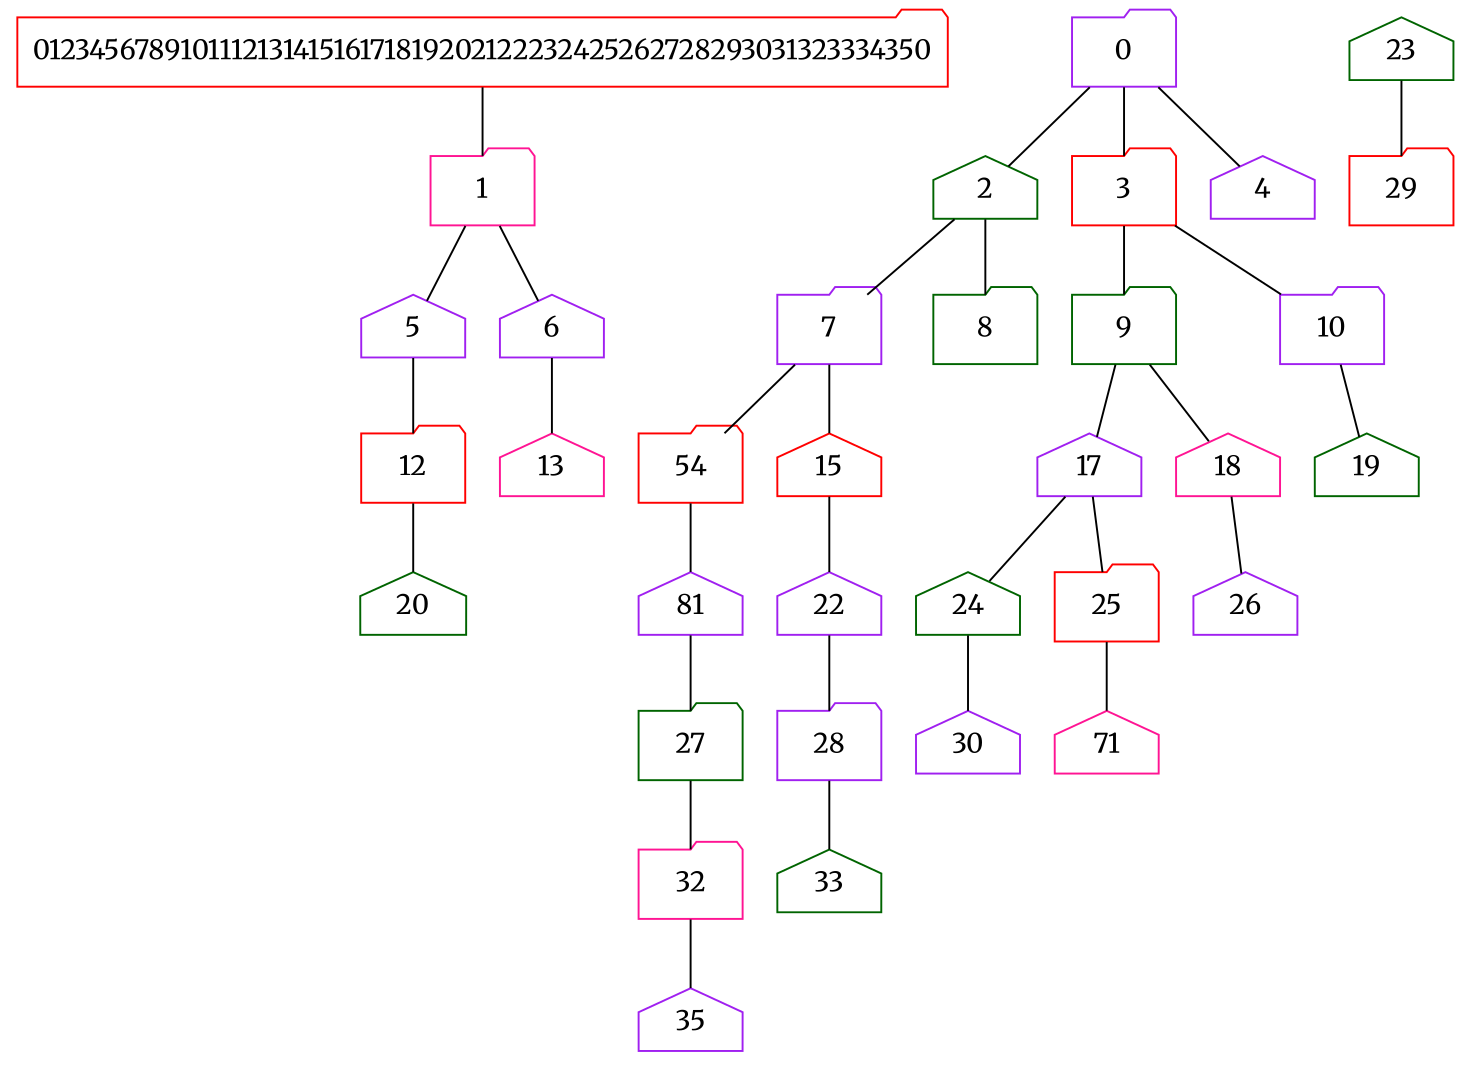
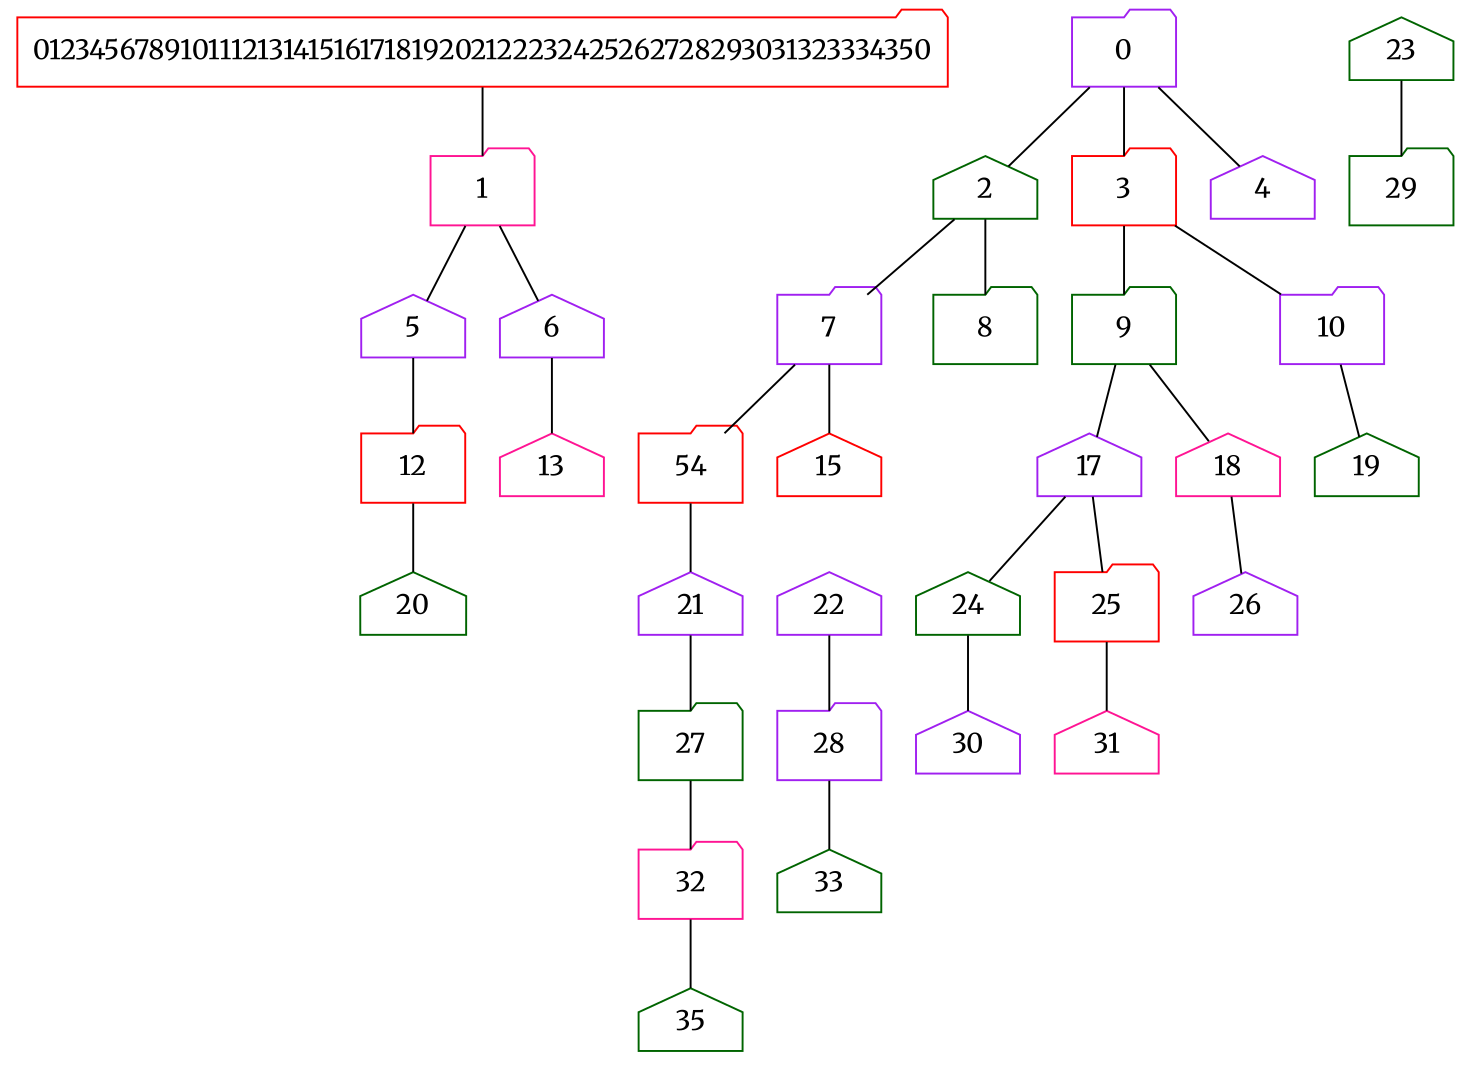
(1401, 191) -> (1401, 191)
(829, 534) -> none
(691, 607) -> (691, 607)
(1107, 746) -> (1107, 746)
(691, 1023) -> (691, 1023)
